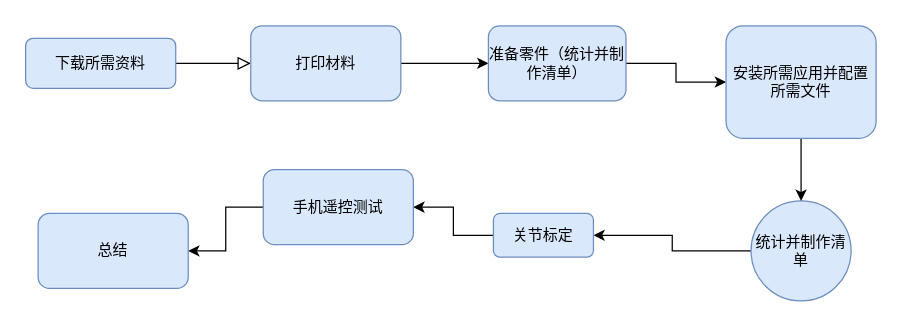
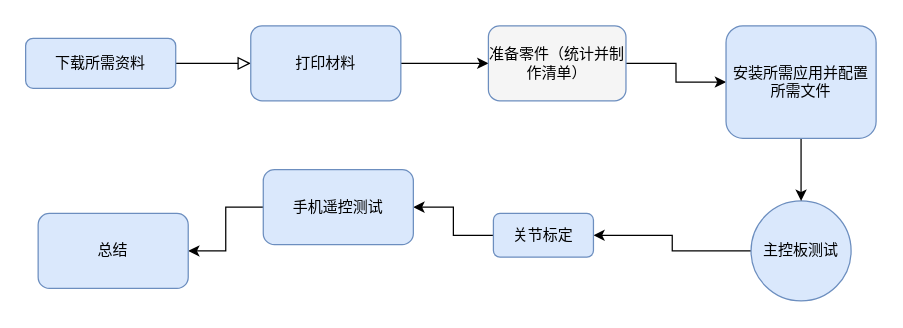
(557, 63) -> (557, 63)
(801, 251) -> (801, 251)
